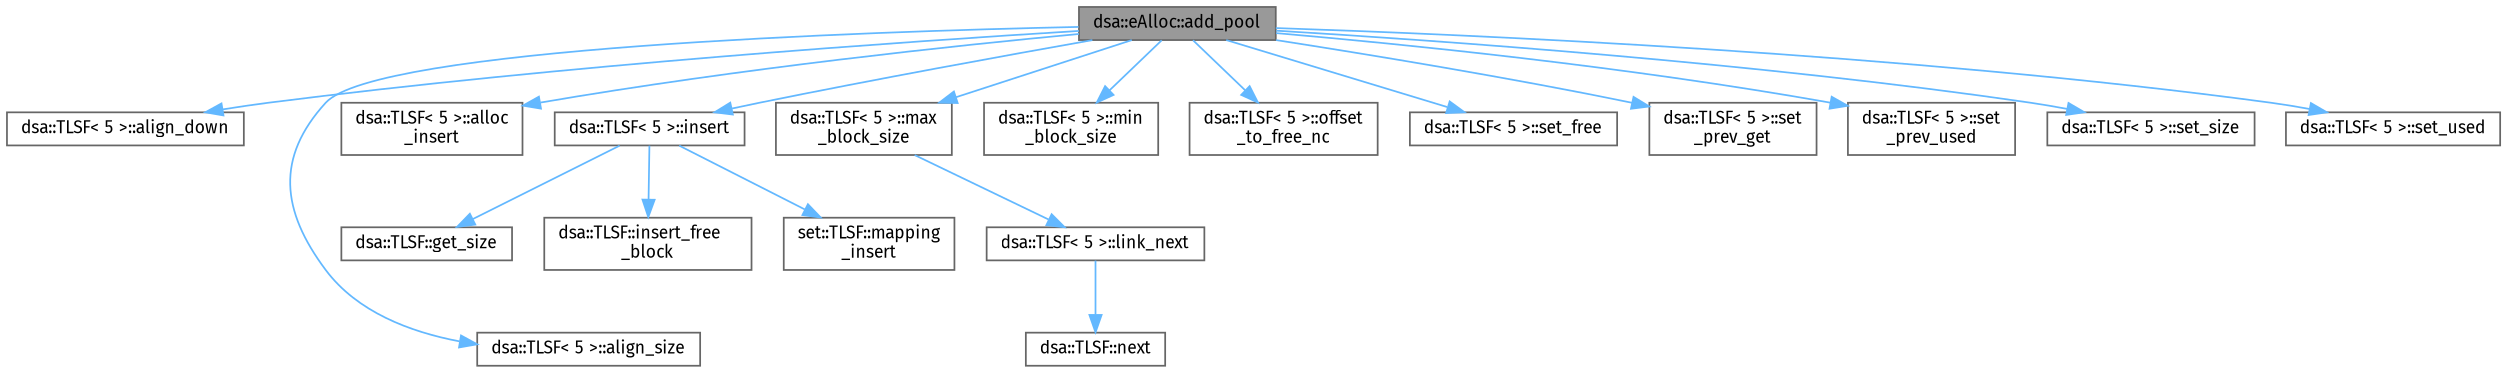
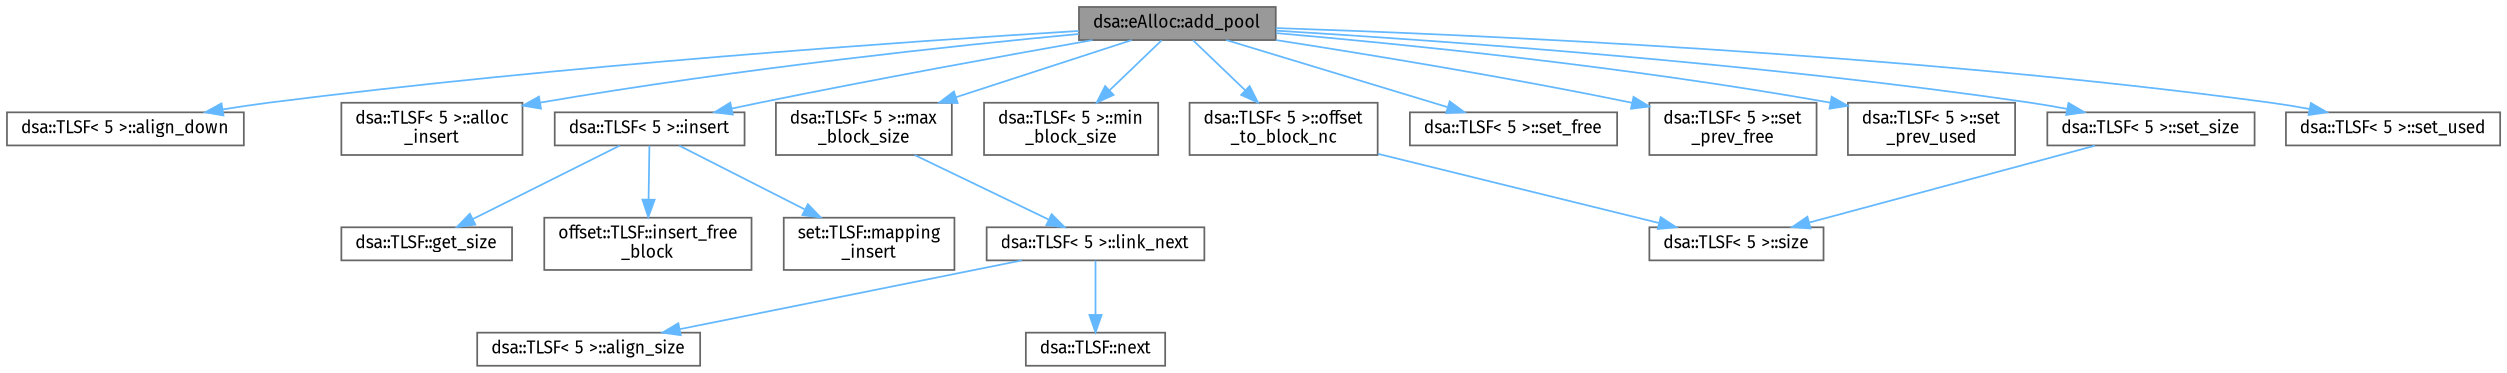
(529, 56) -> (851, 295)
(1284, 129) -> (1284, 129)
(1733, 129) -> (1733, 129)
(648, 244) -> (648, 244)
none -> (1736, 244)
